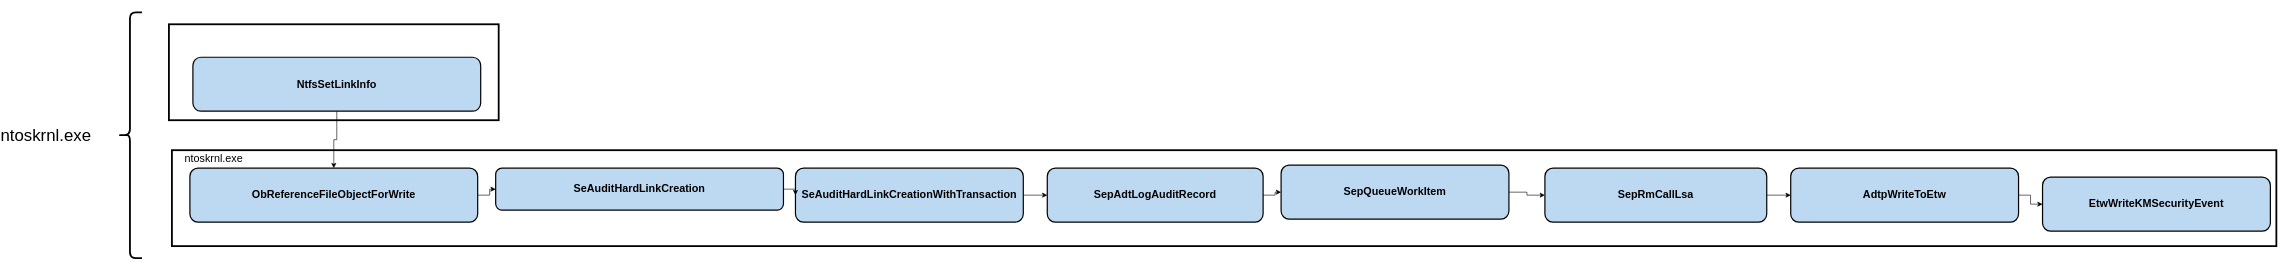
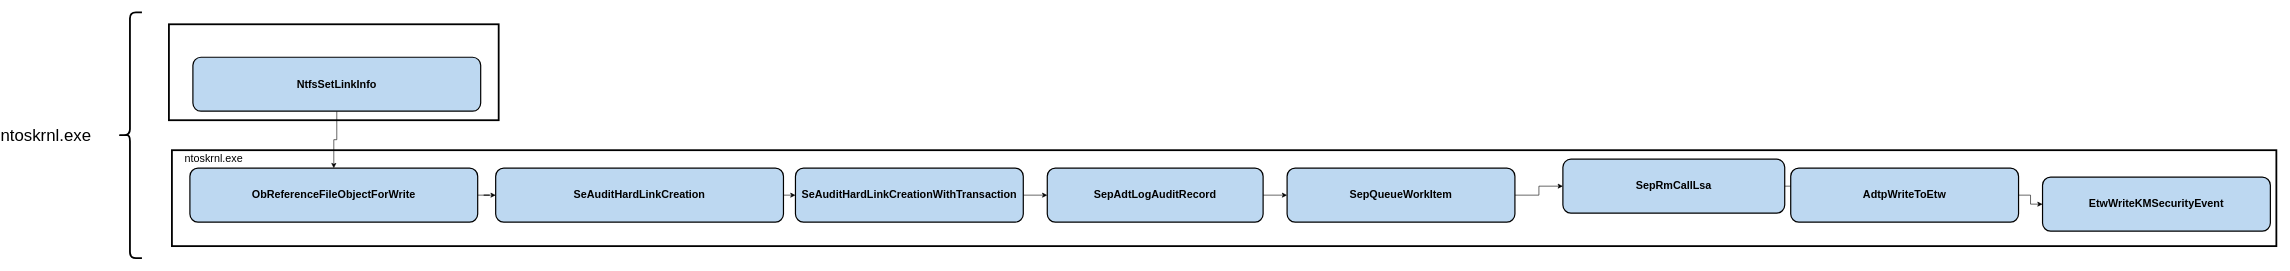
(639, 189) -> (639, 195)
(1395, 192) -> (1401, 195)
(1656, 195) -> (1674, 186)
